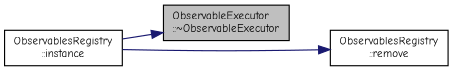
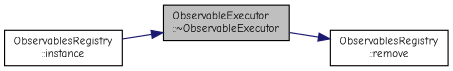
(221, 51) -> (304, 35)
